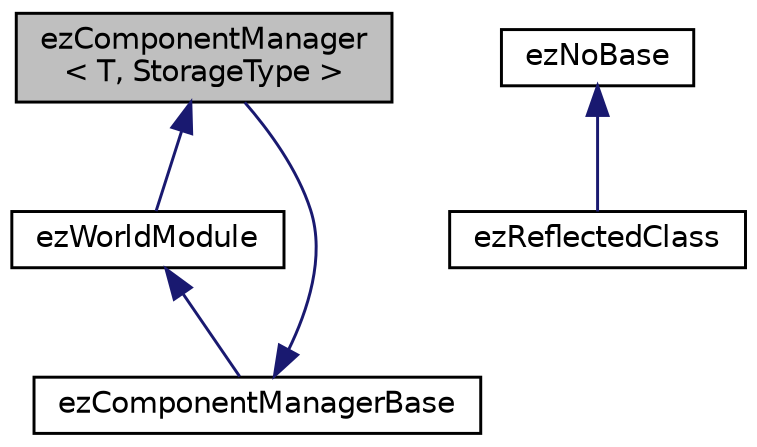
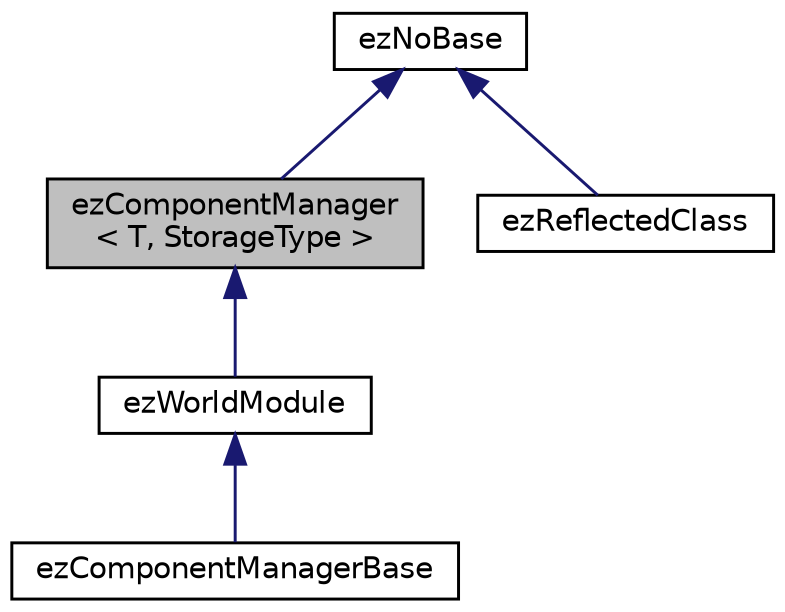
(313, 219) -> (331, 134)
